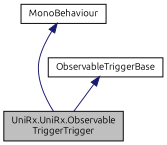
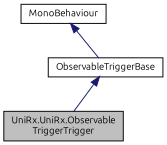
(39, 72) -> (88, 44)
